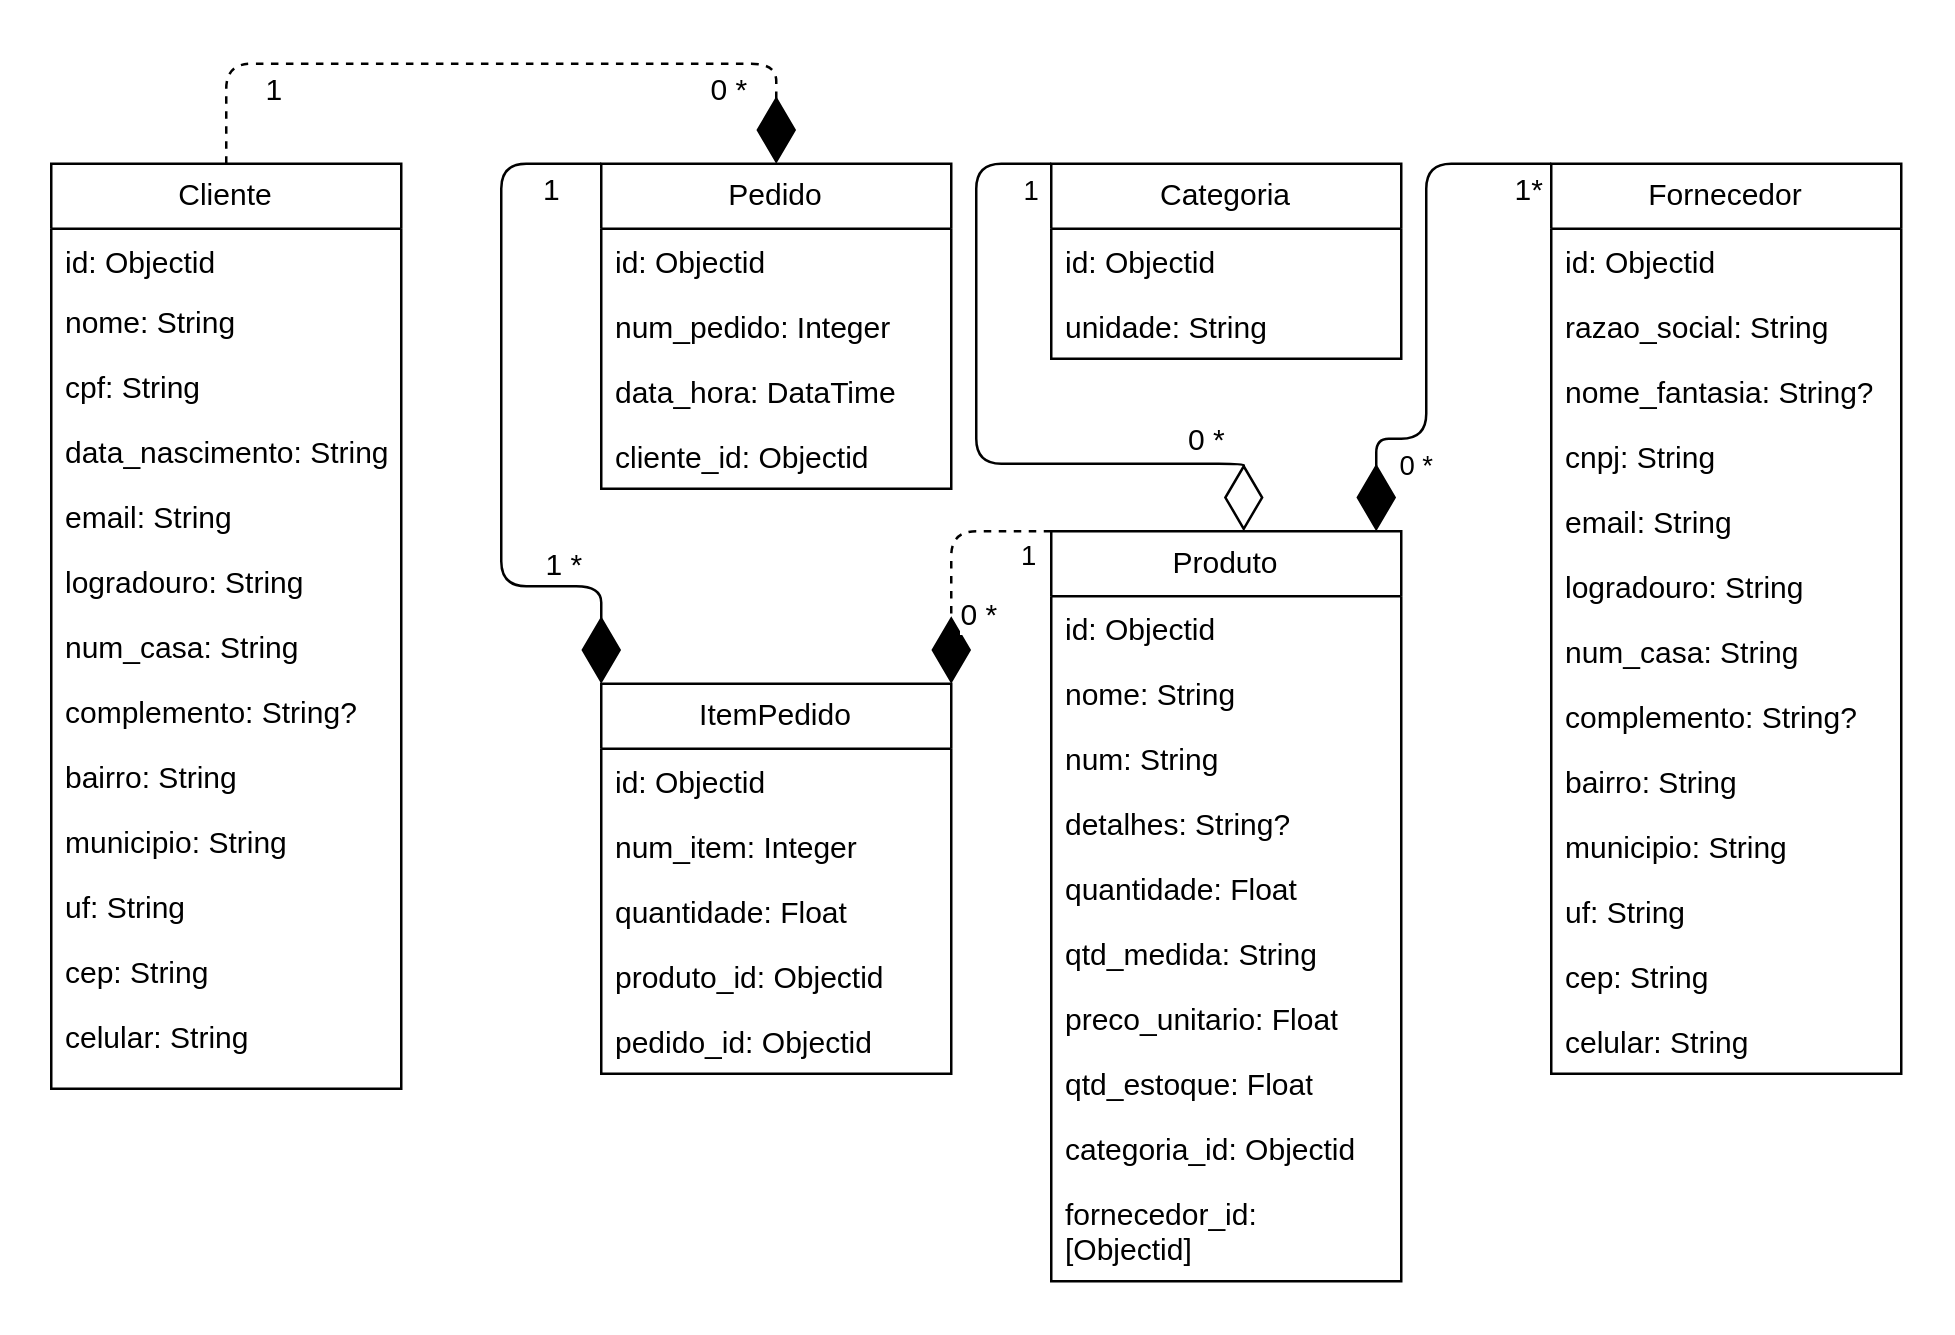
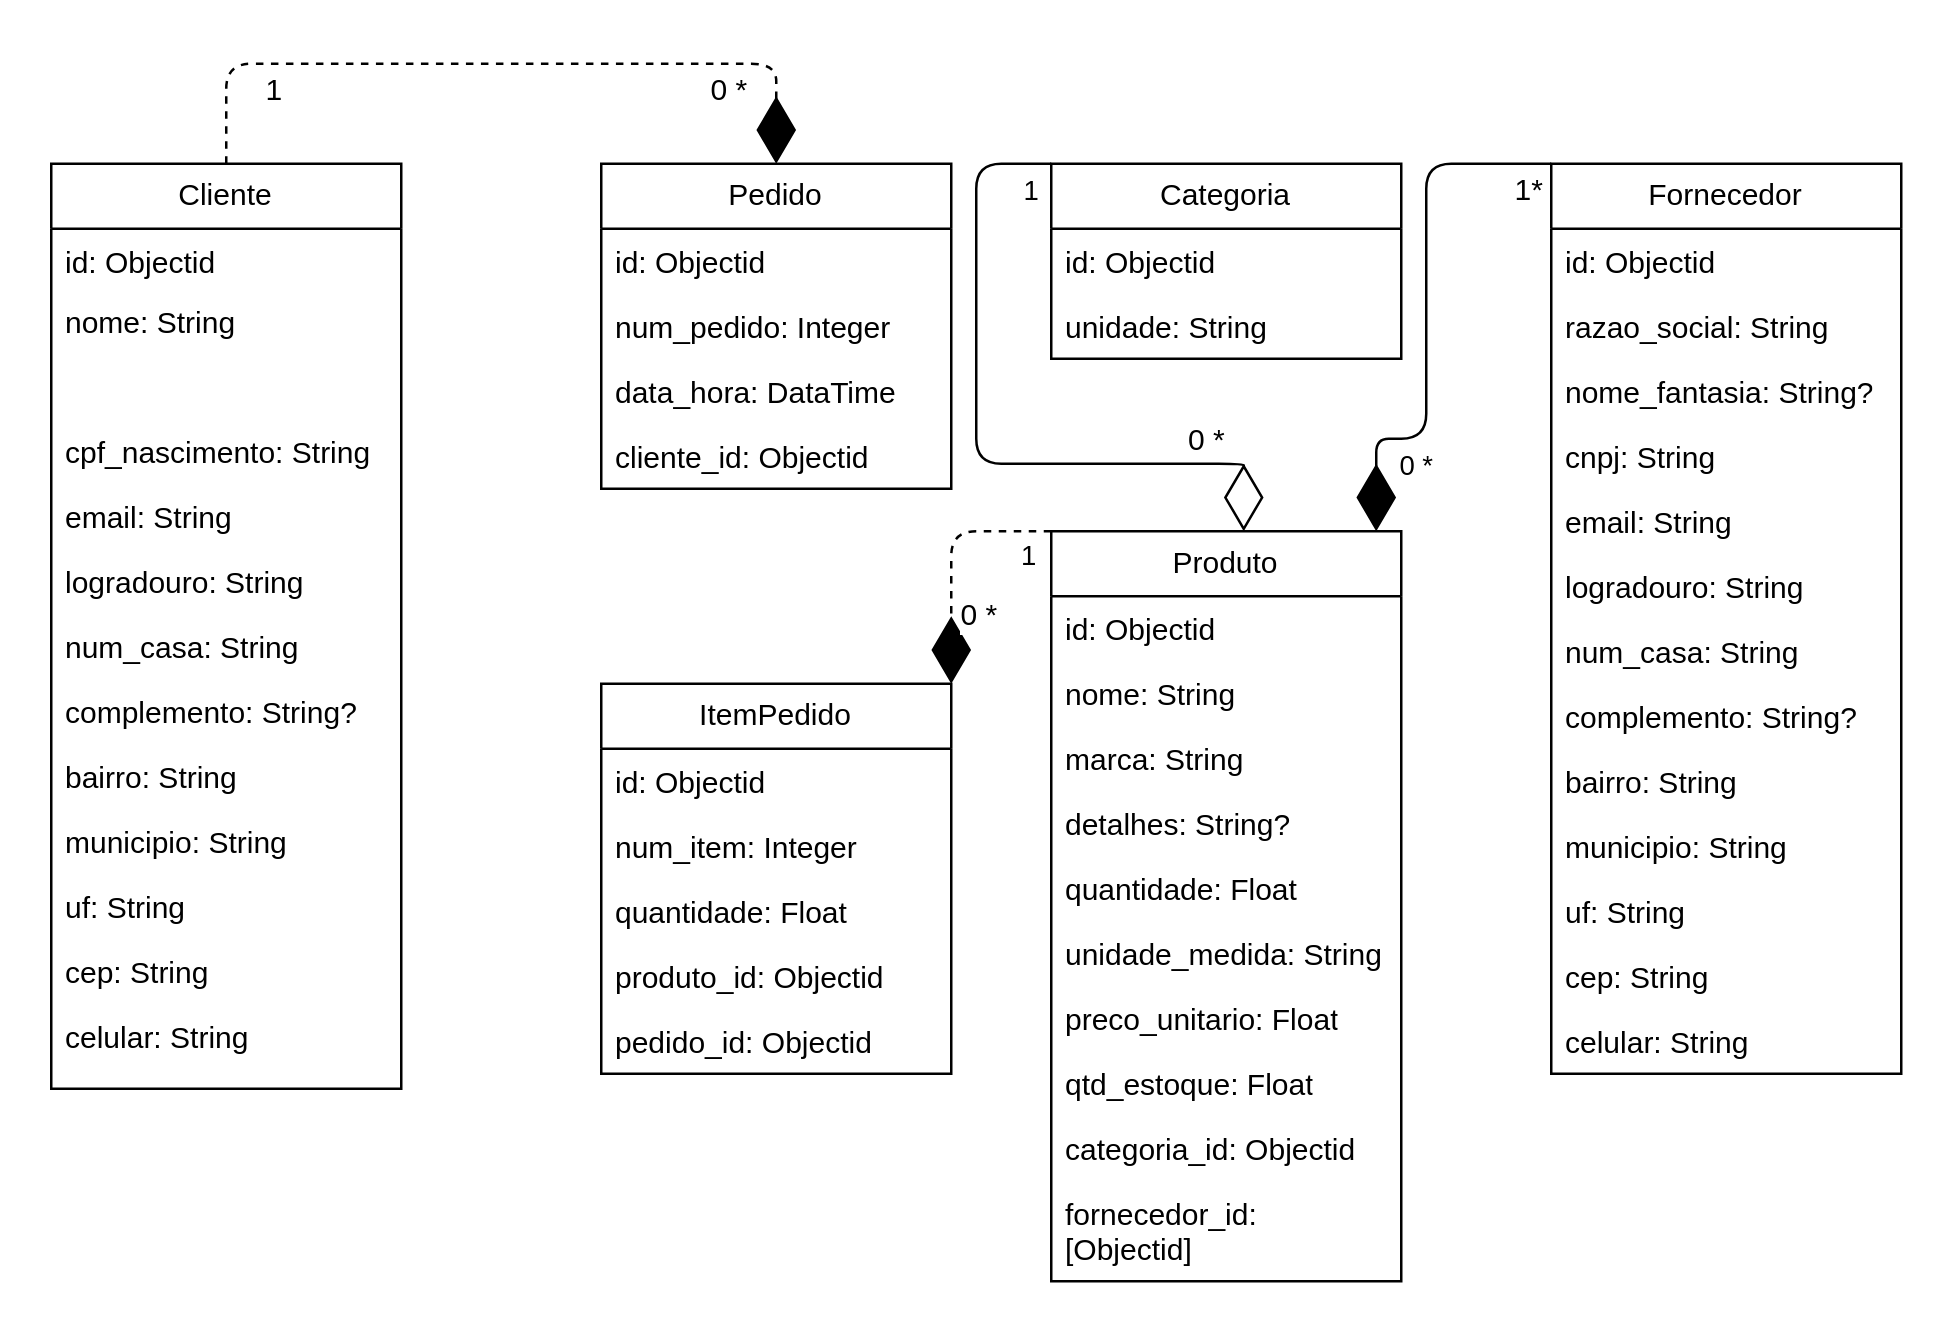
(226, 386) -> none
(501, 387) -> none
(229, 472) -> (229, 472)
(1147, 762) -> (1164, 762)
(1202, 957) -> (1229, 975)
